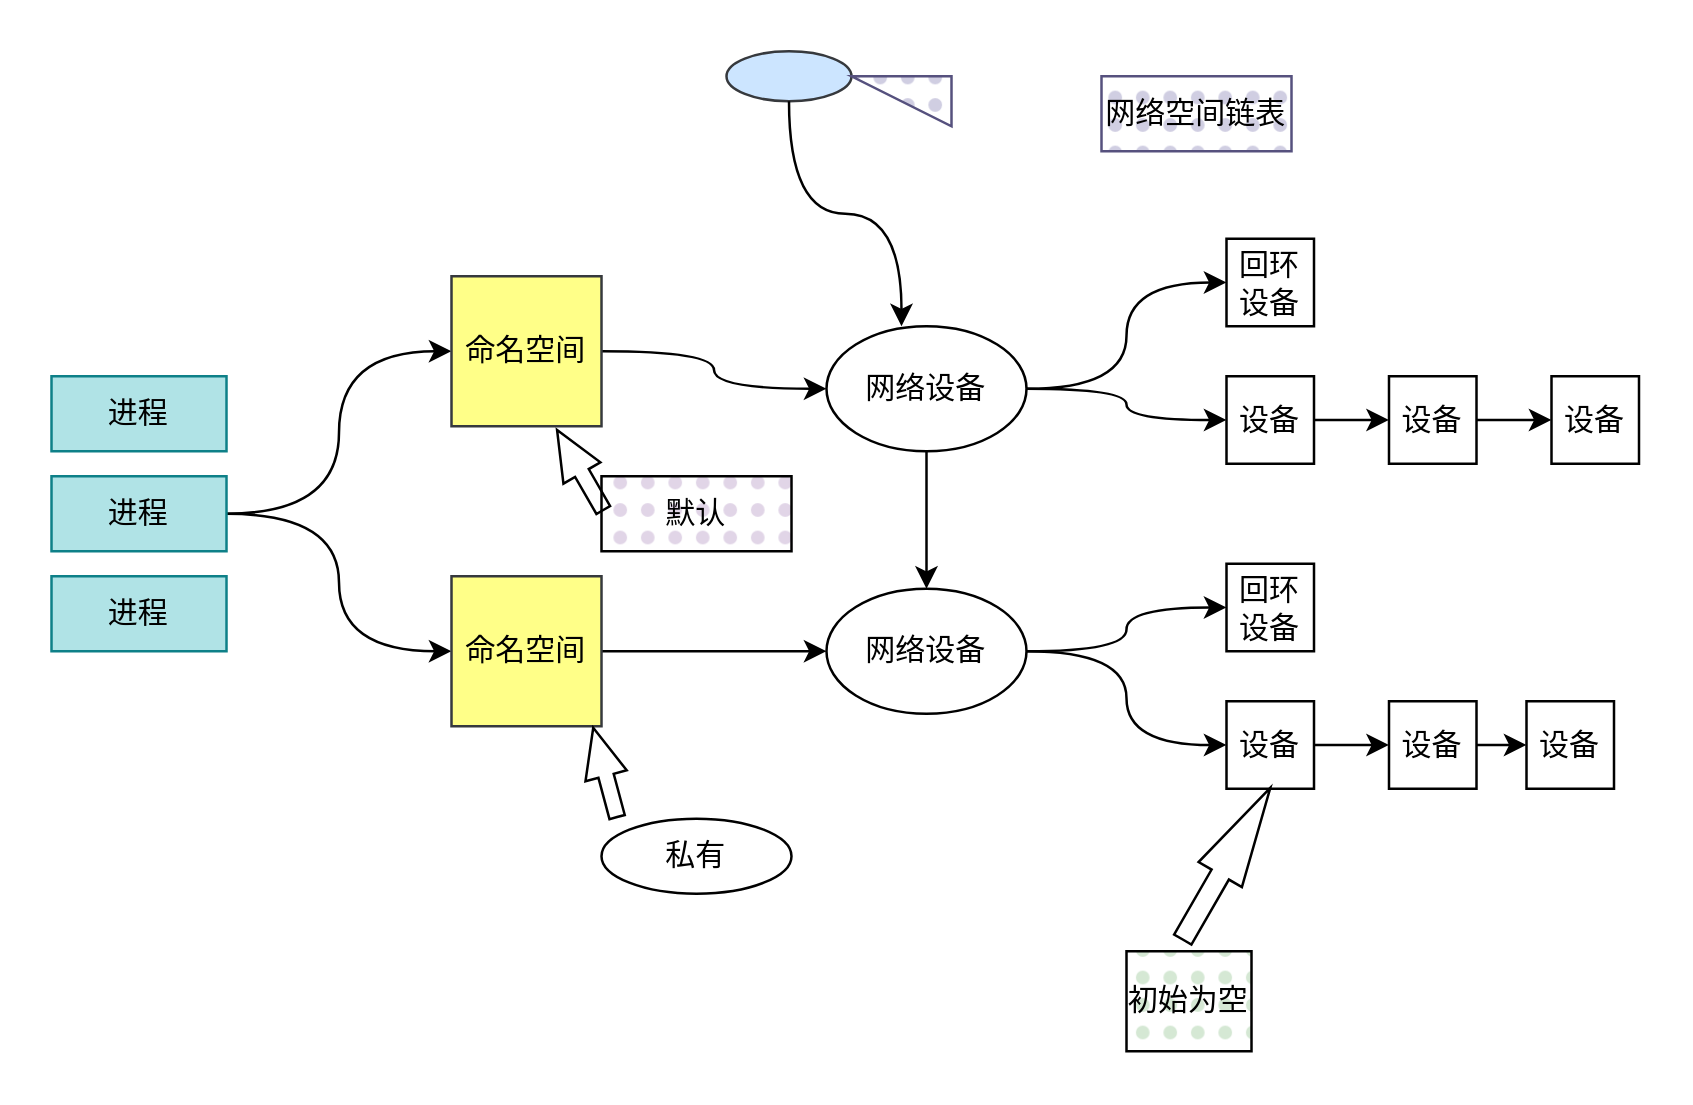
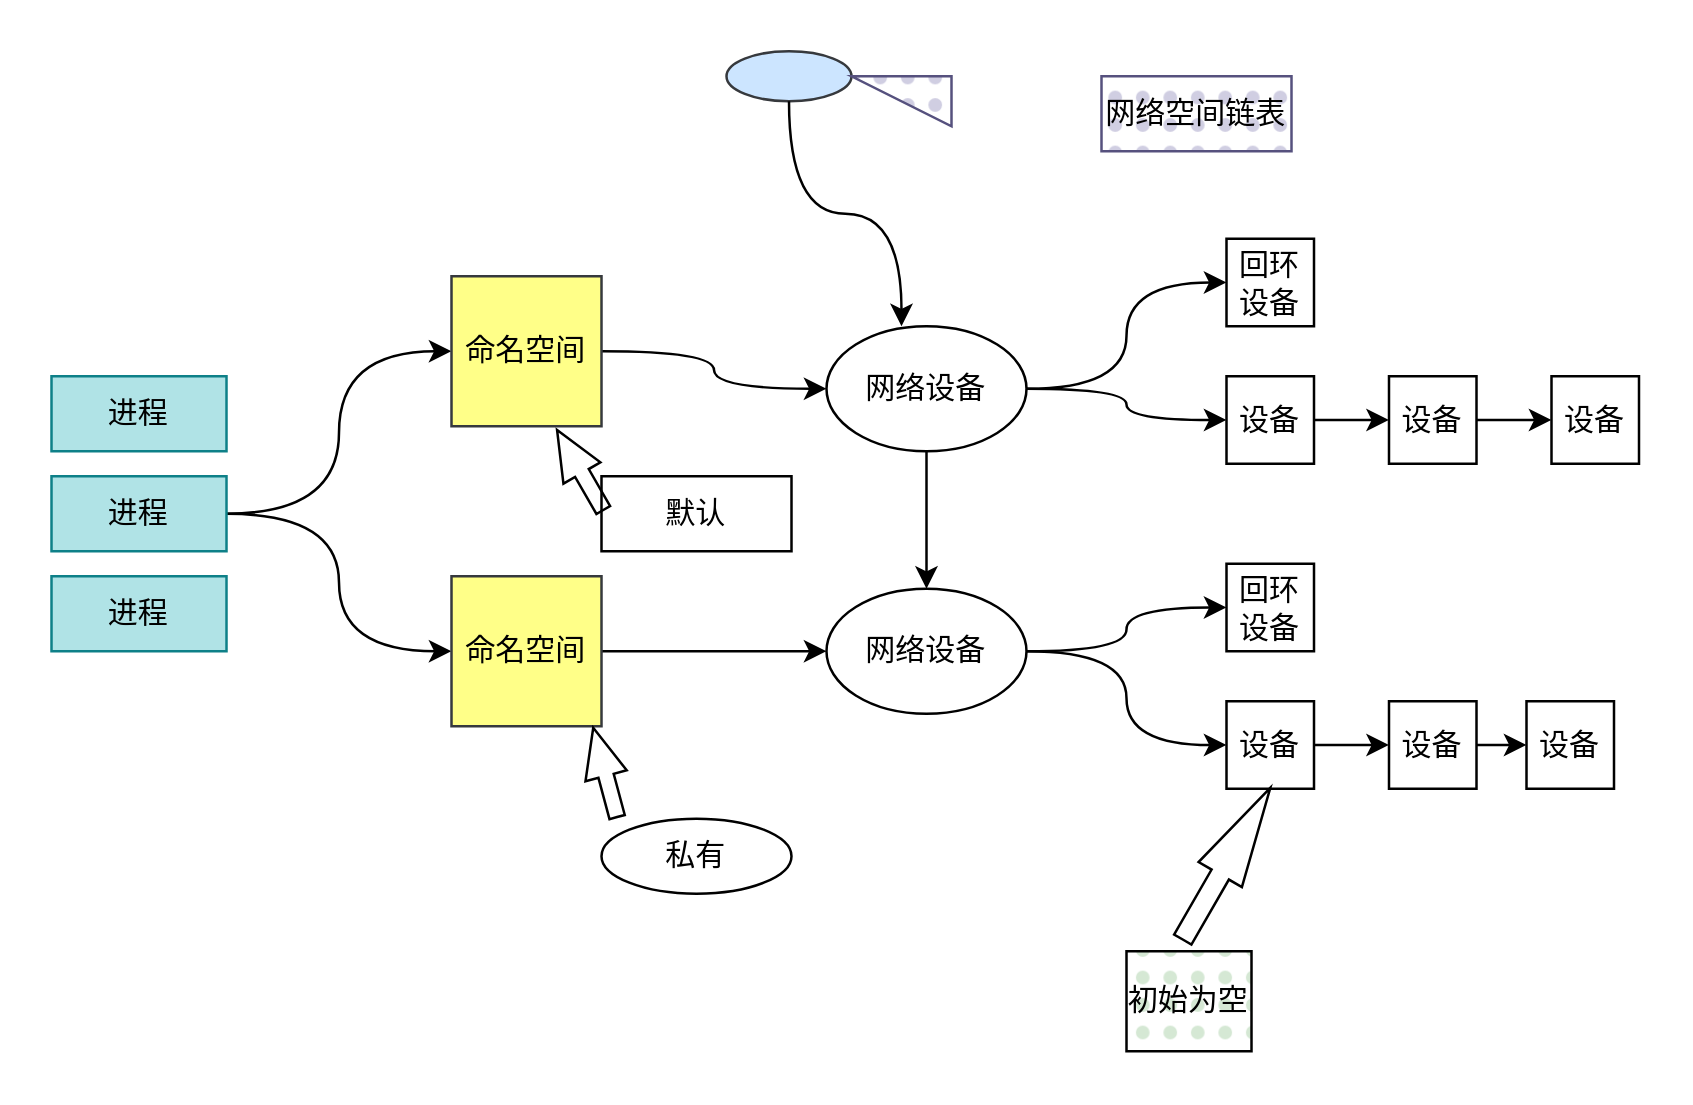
(696, 514) -> (696, 514)
